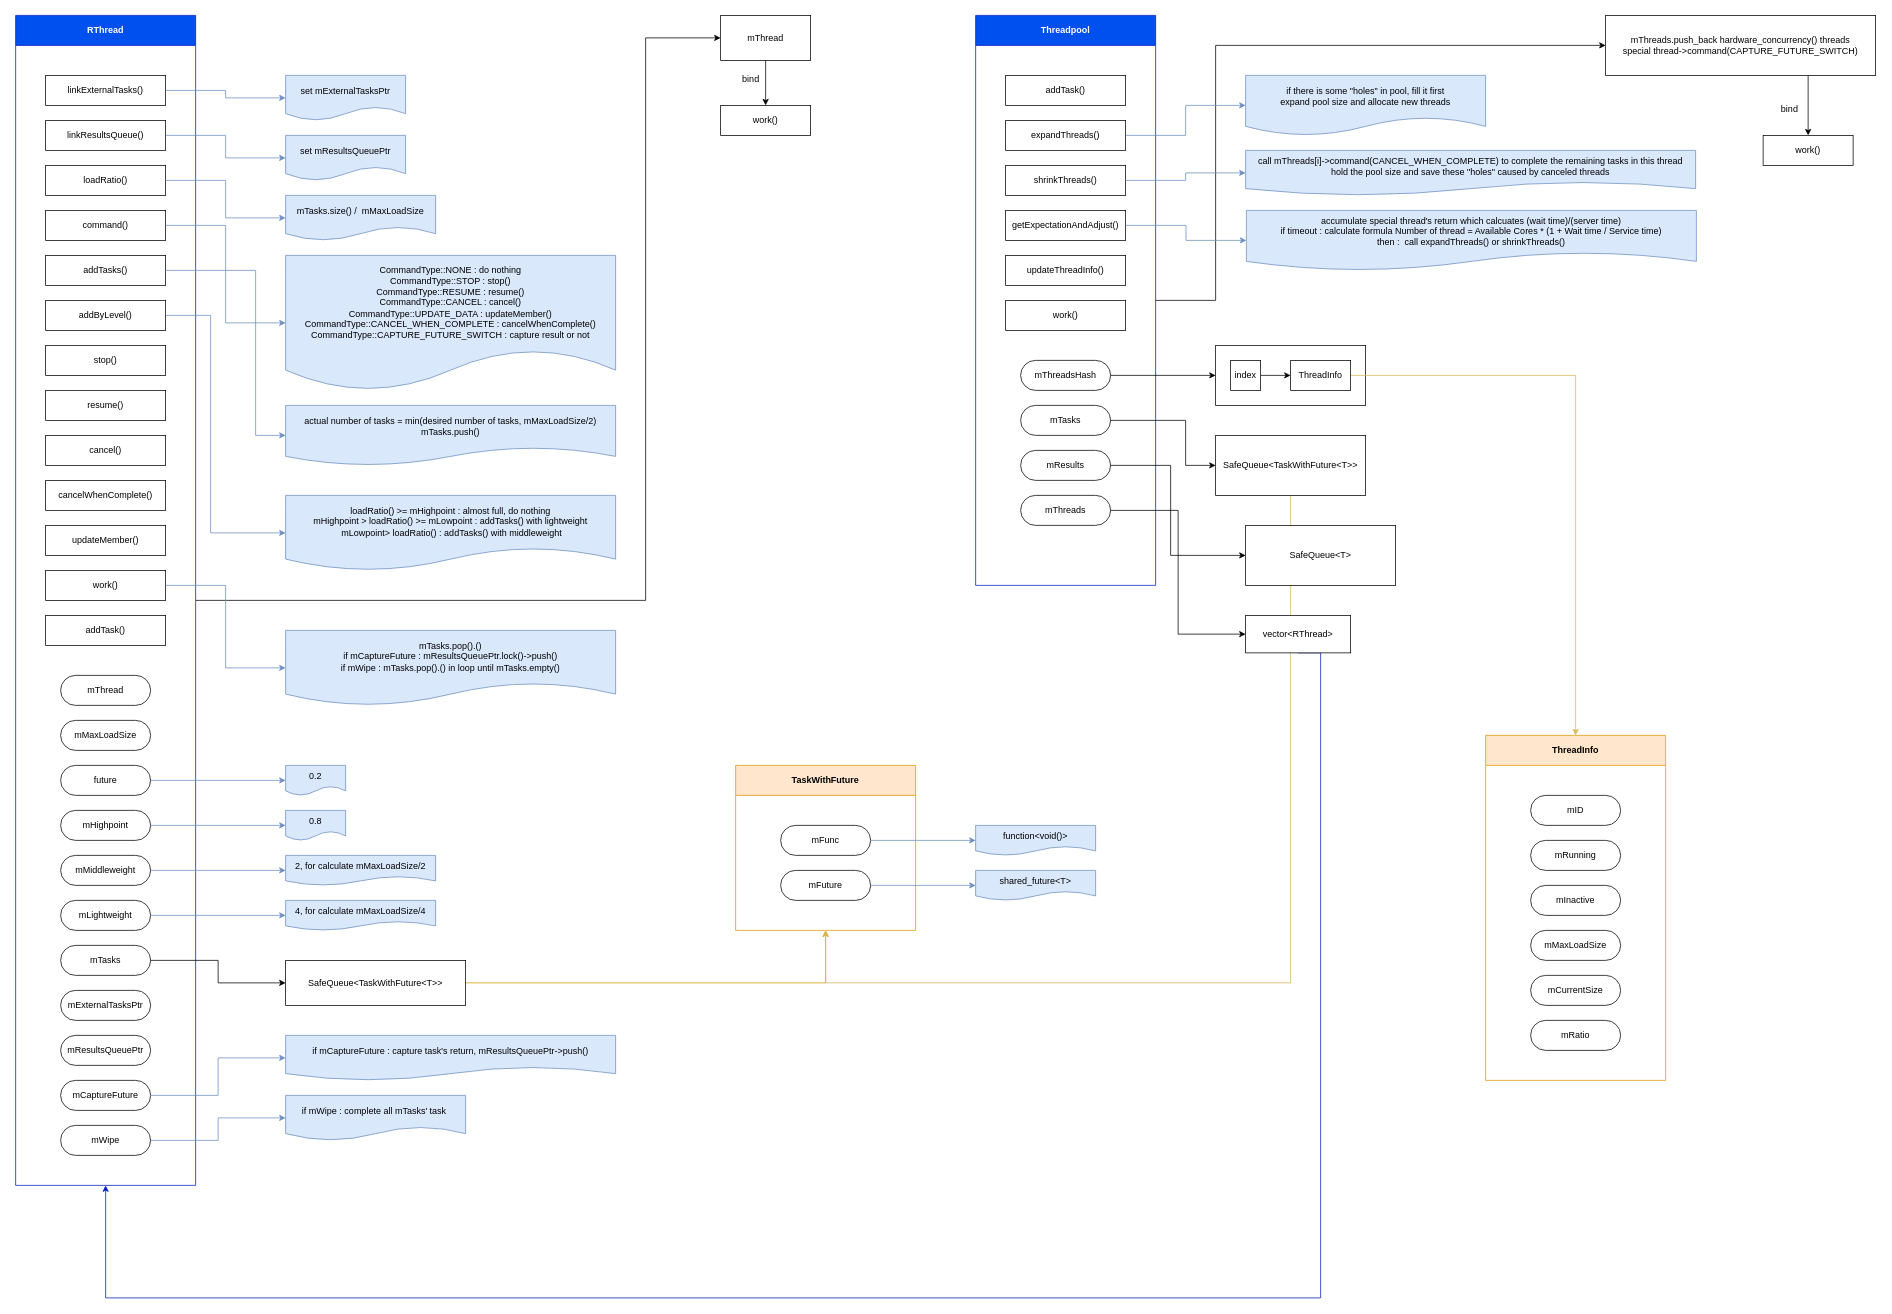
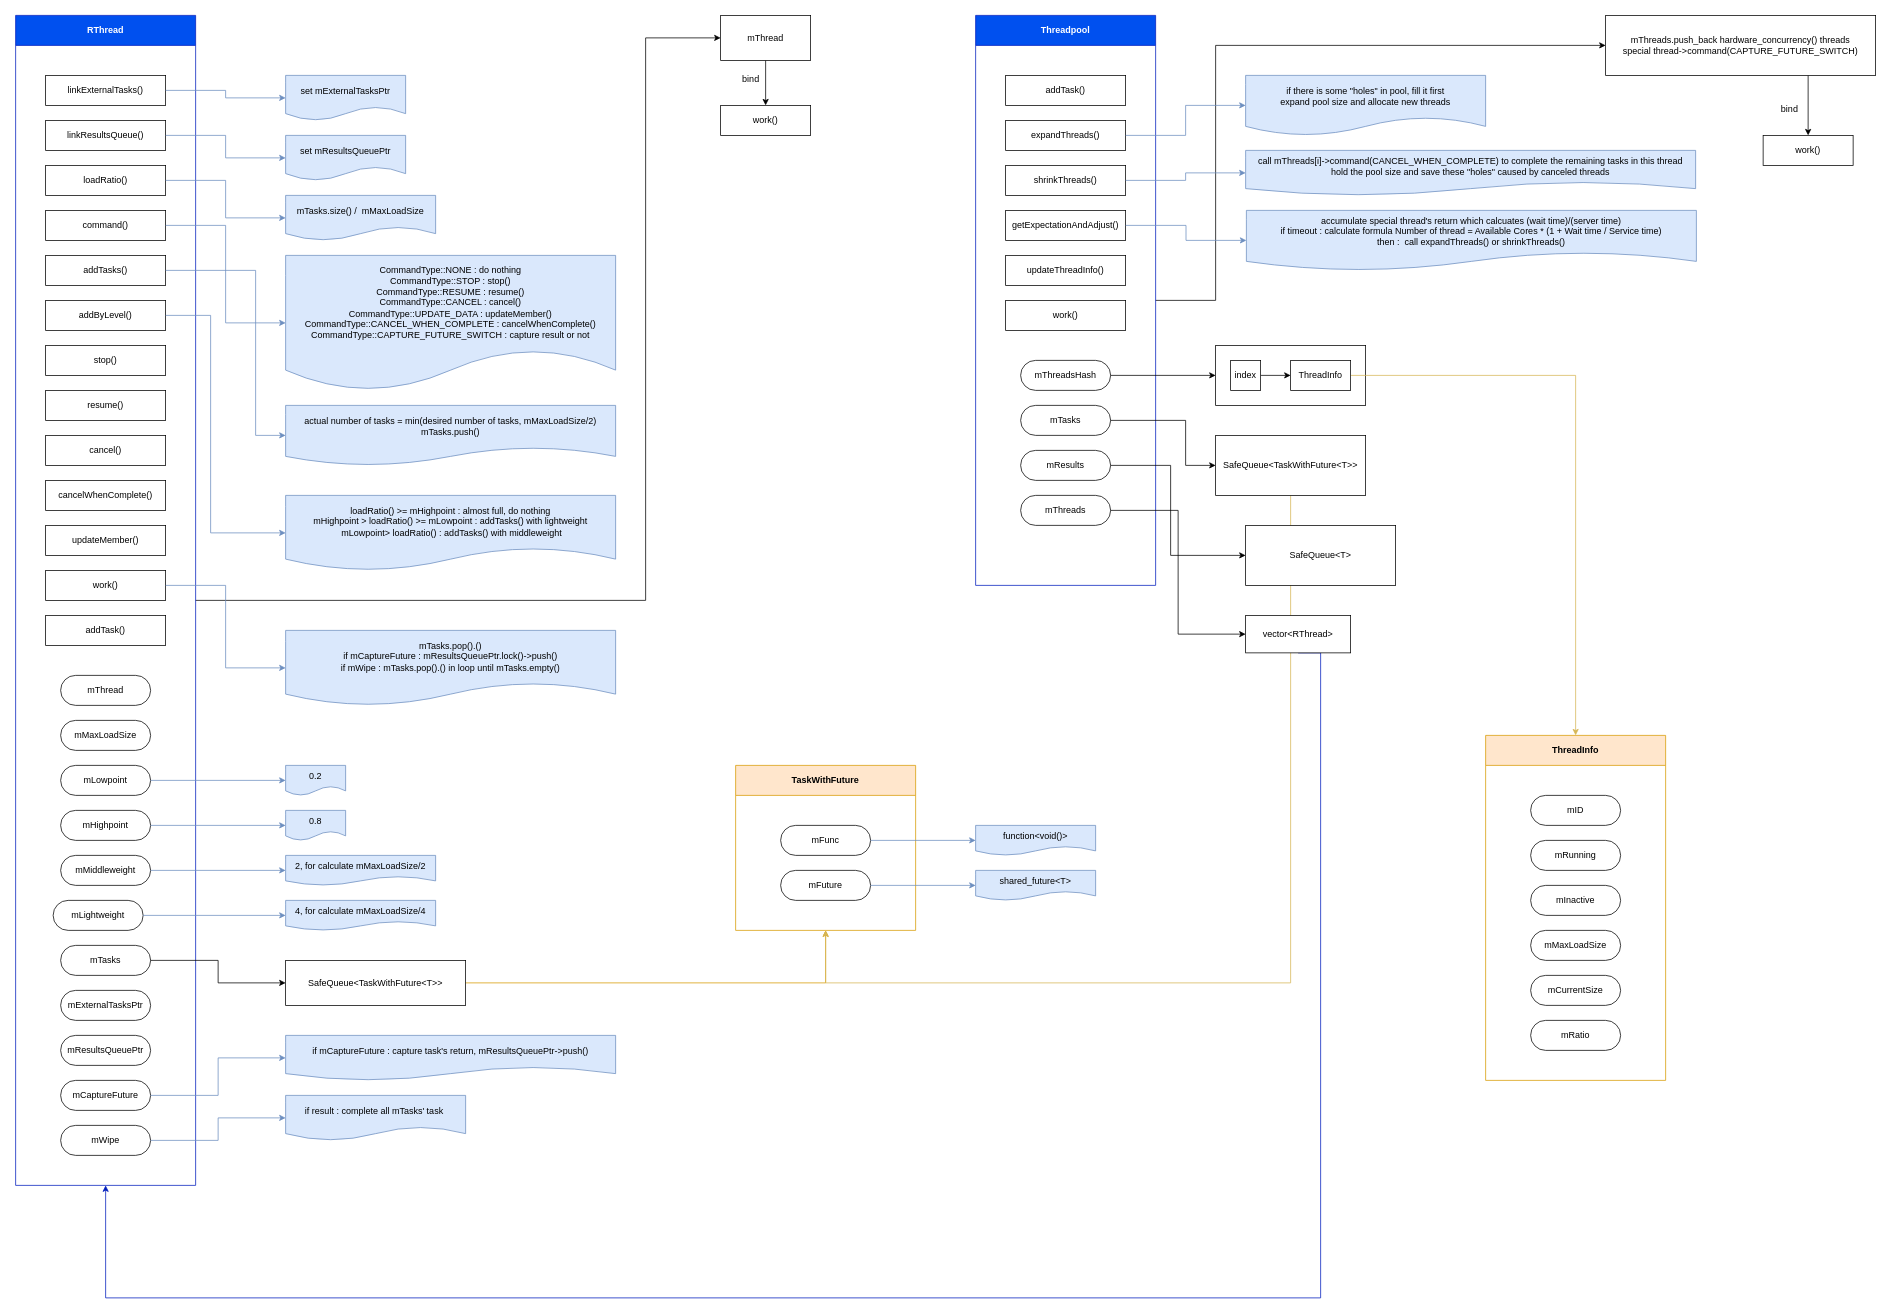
(105, 780) -> (105, 780)
(105, 915) -> (98, 915)
(375, 1111) -> (375, 1111)
